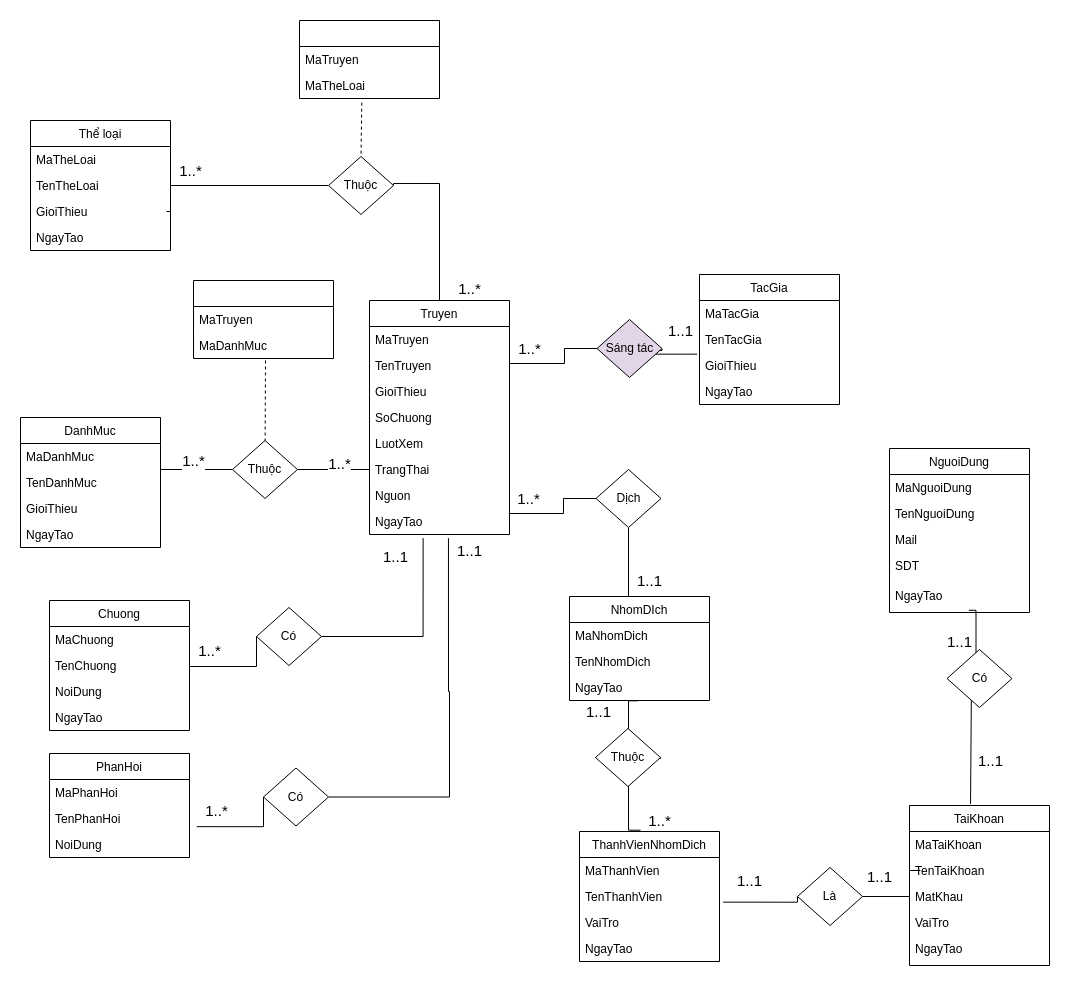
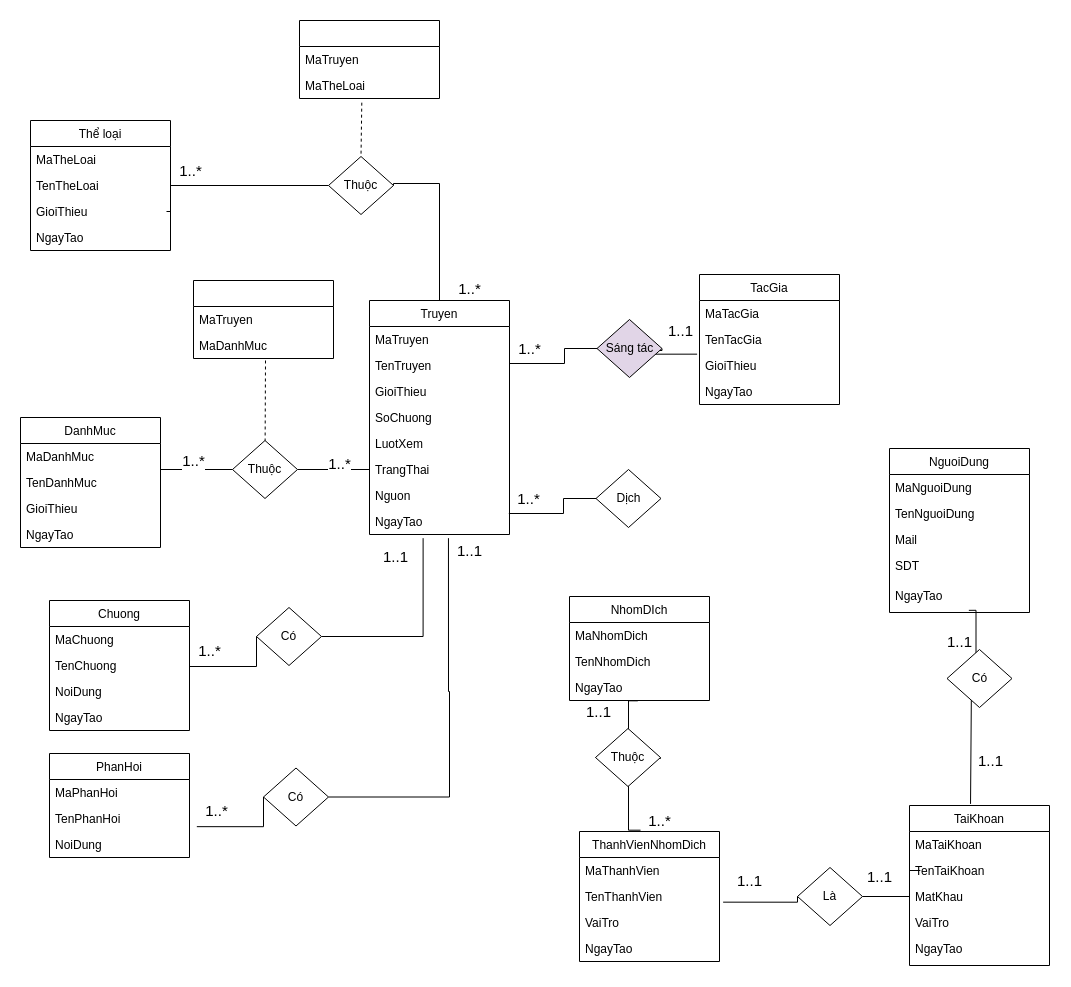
(629, 561) -> none
